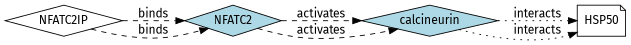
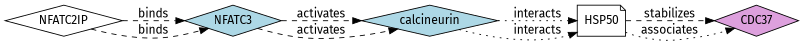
(233, 21) -> (233, 21)
none -> (756, 21)
